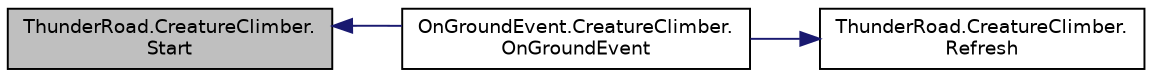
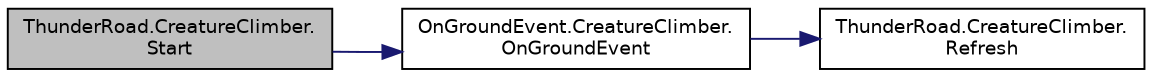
(377, 26) -> (358, 52)
